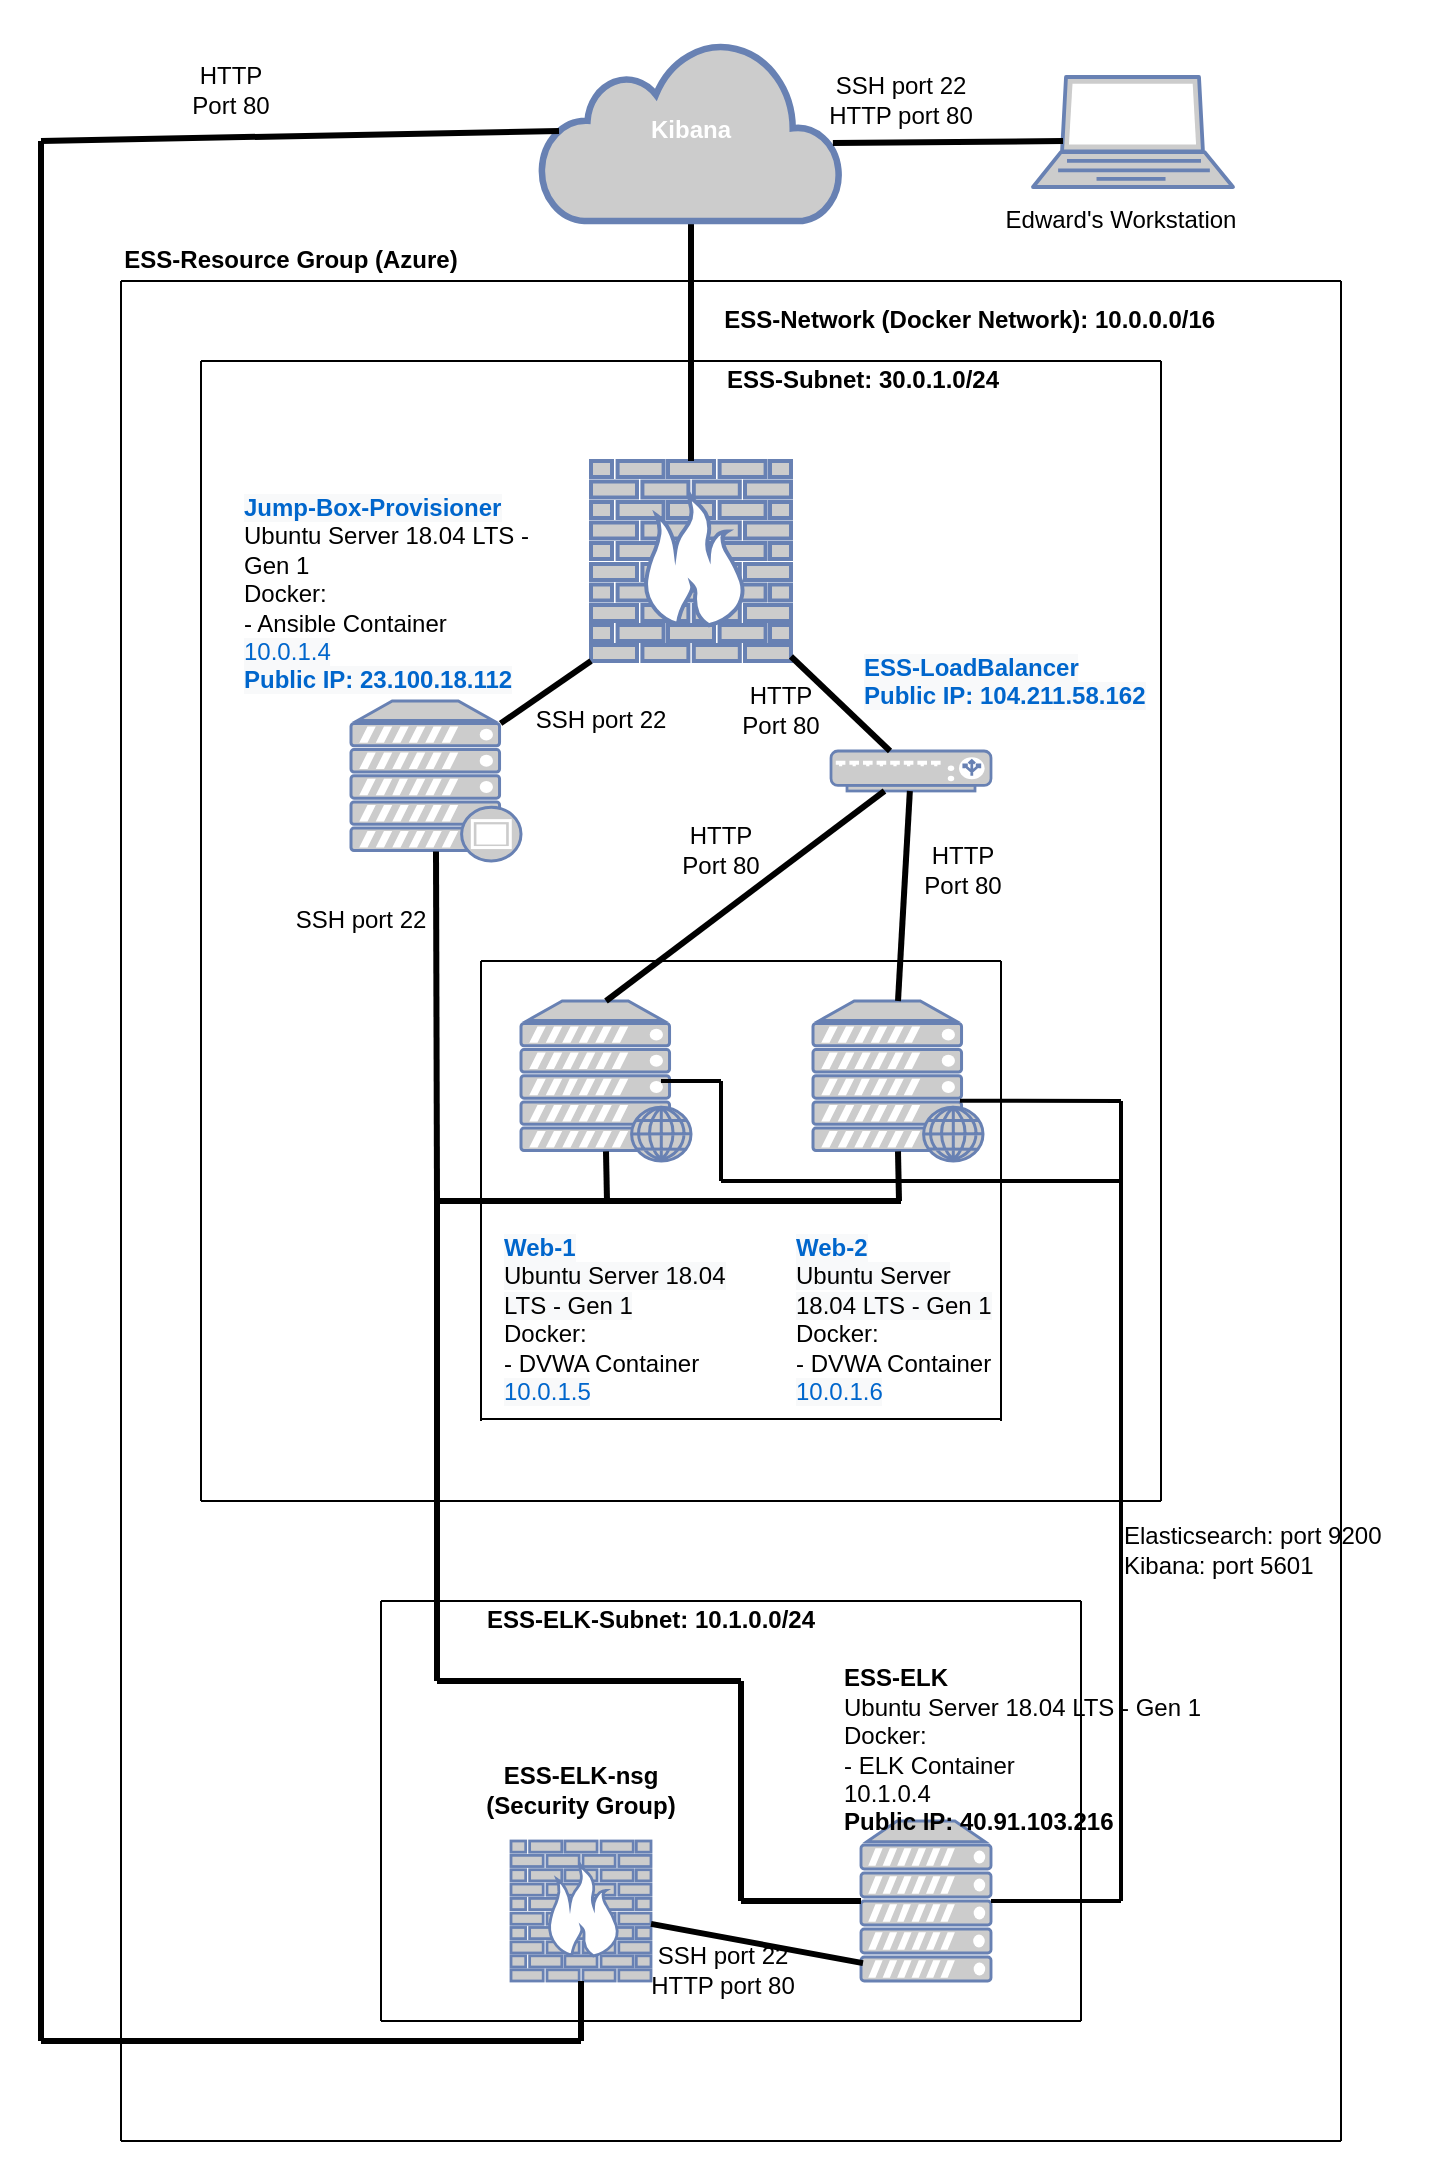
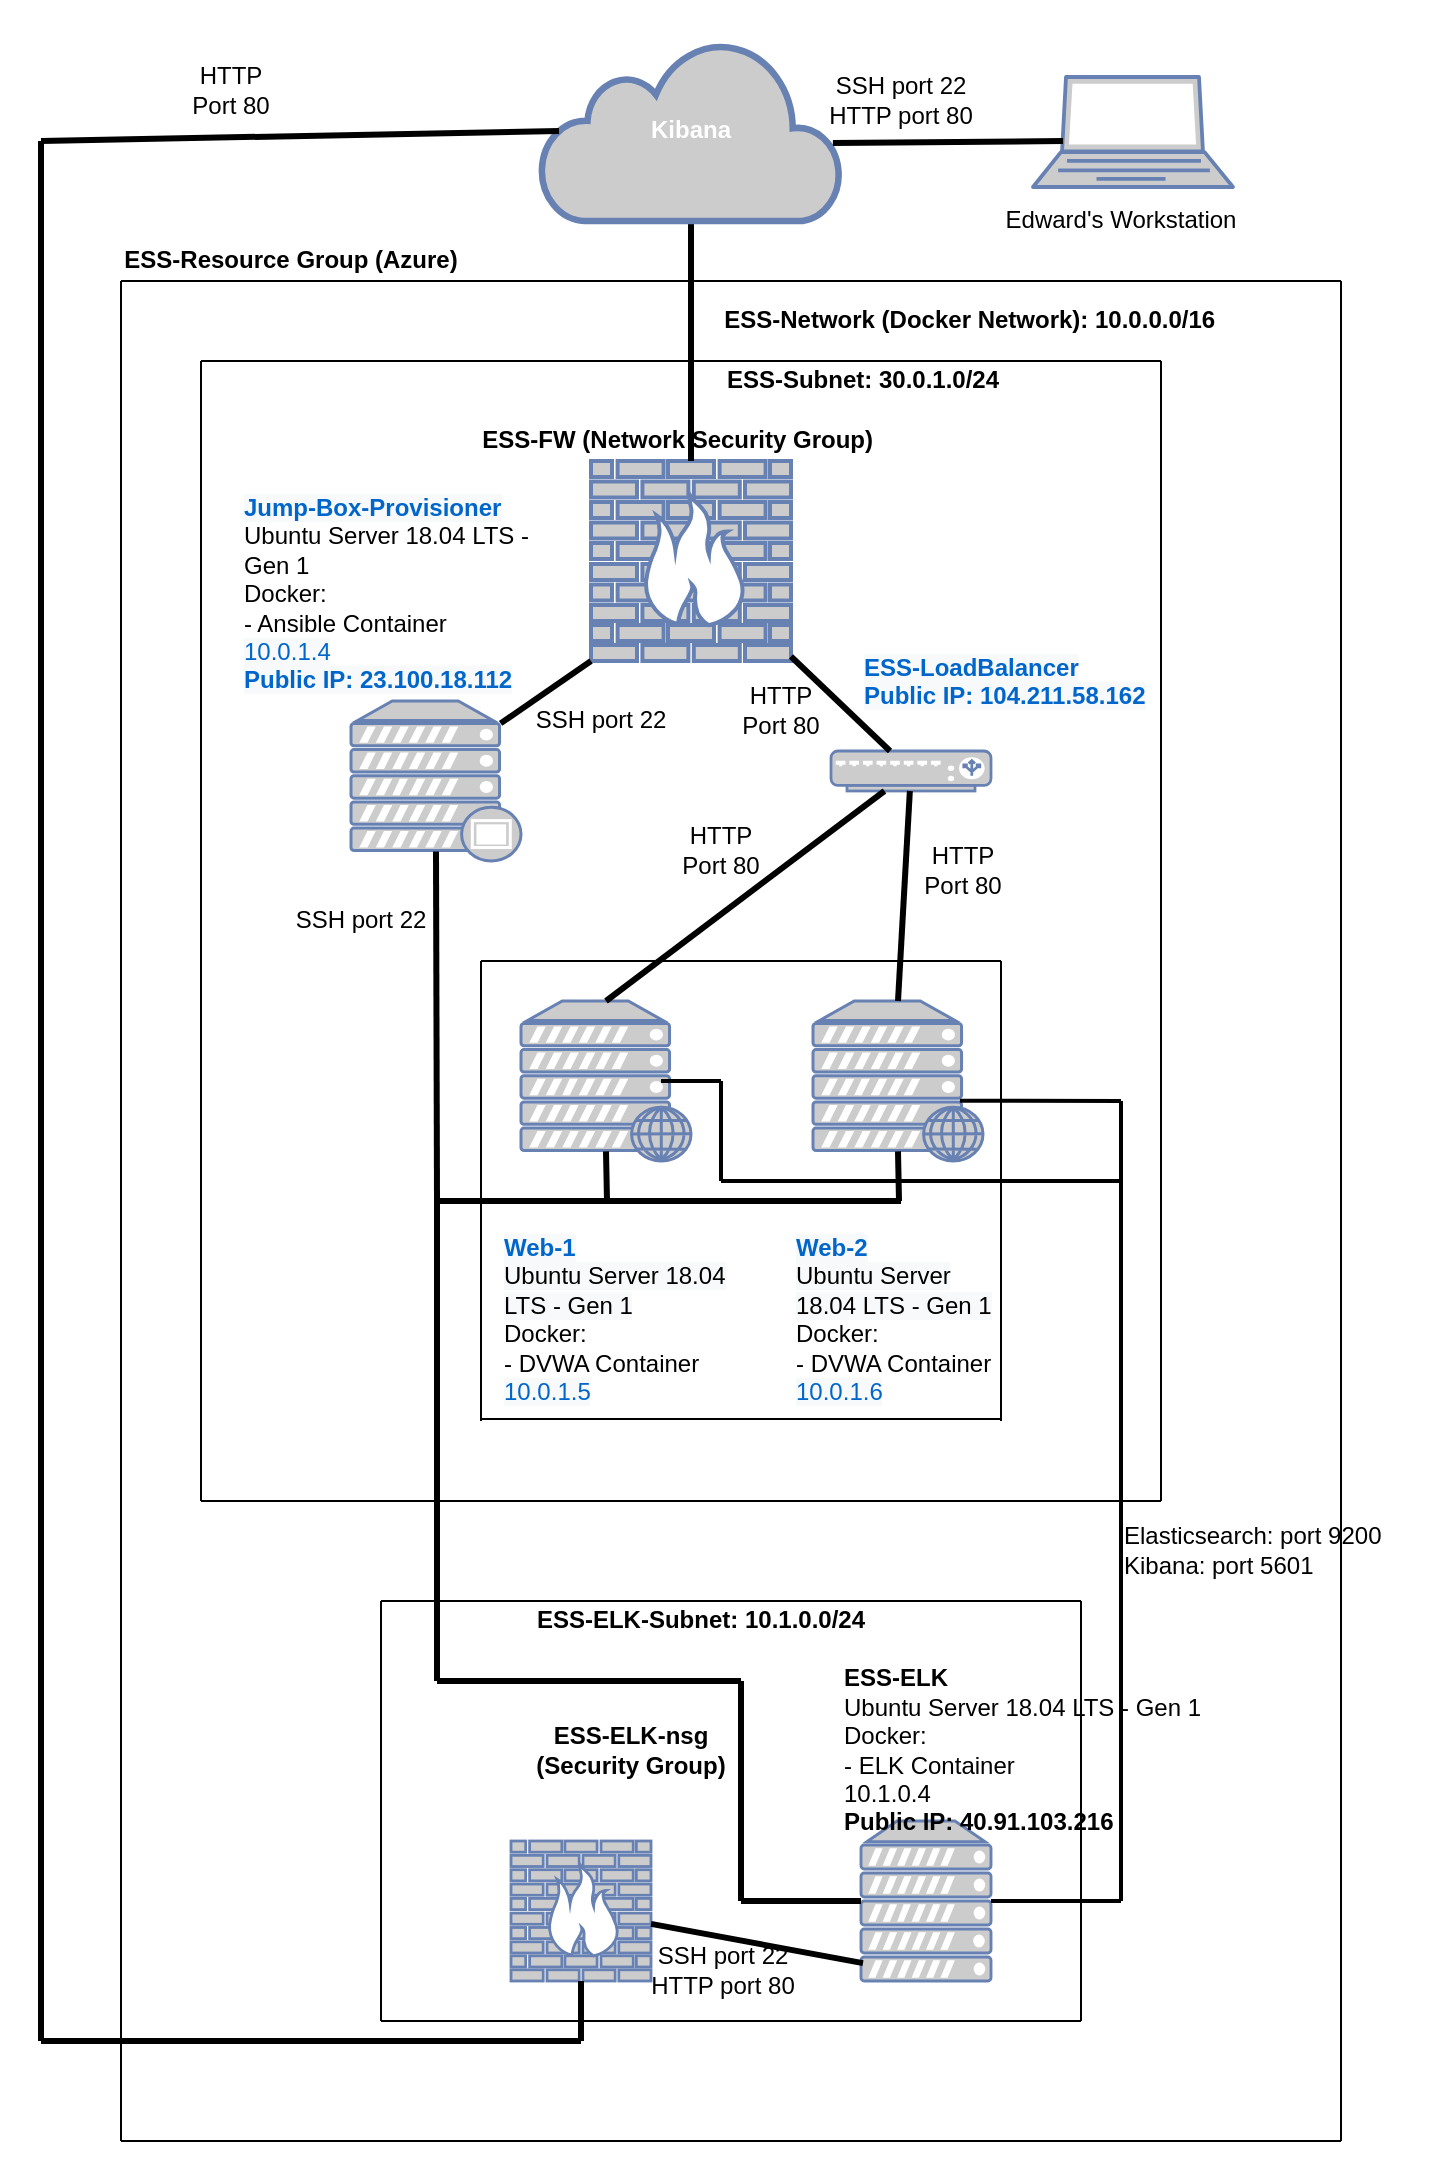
none -> (681, 441)
(651, 1621) -> (701, 1621)
(581, 1791) -> (631, 1751)
